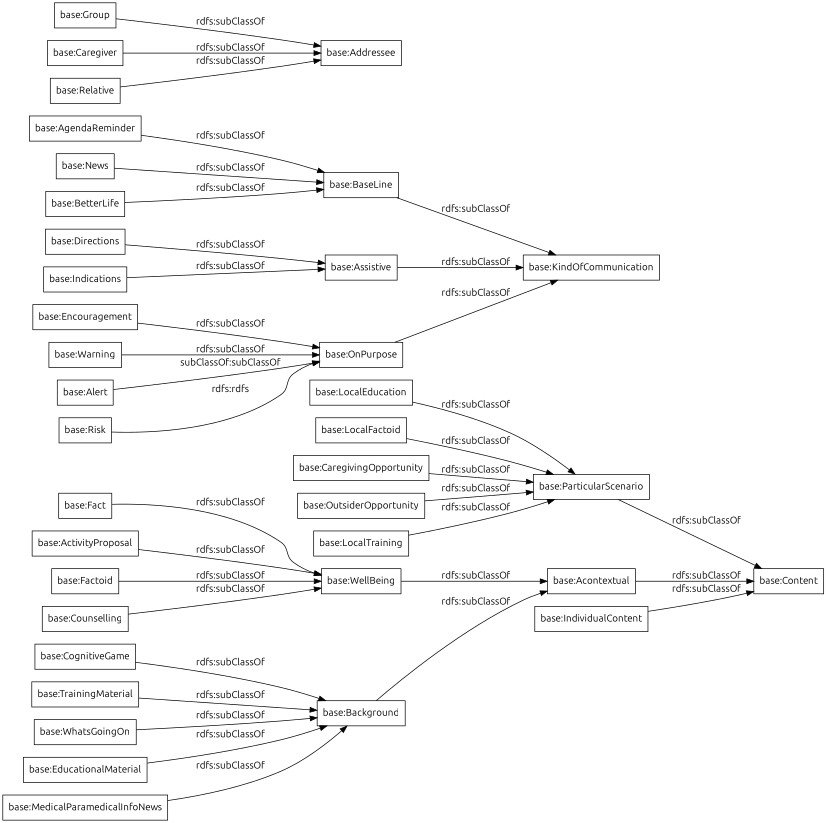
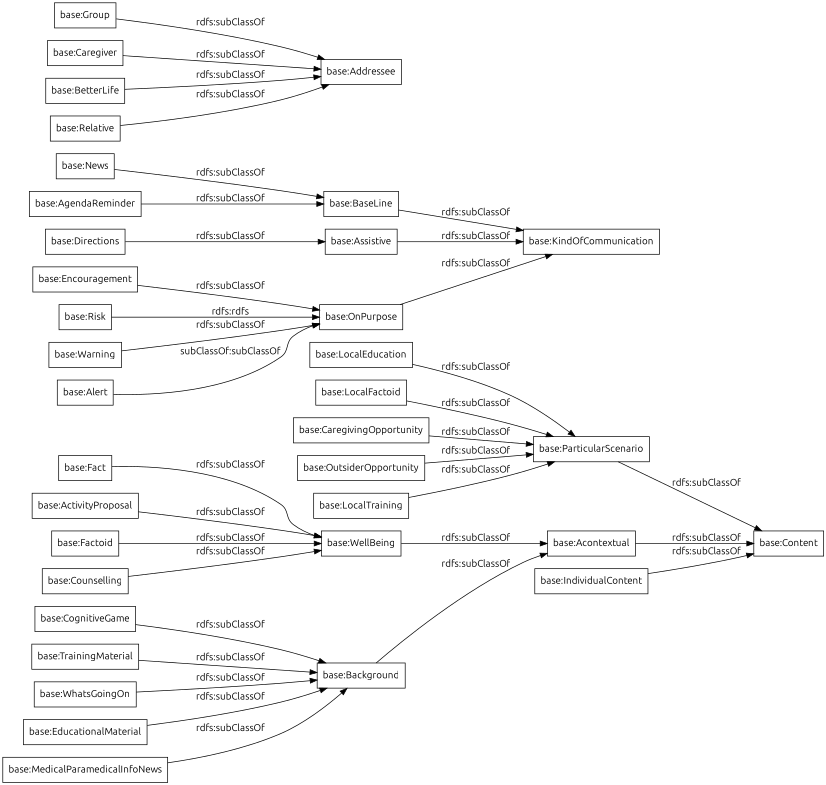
(221, 198) -> (219, 85)
(85, 279) -> none
